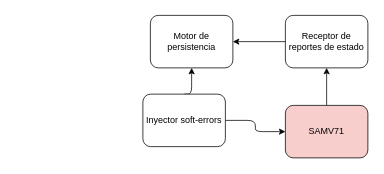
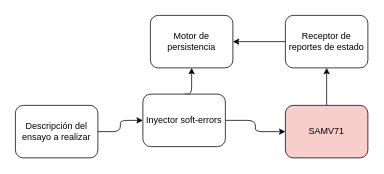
none -> (120, 128)
none -> (57, 132)
